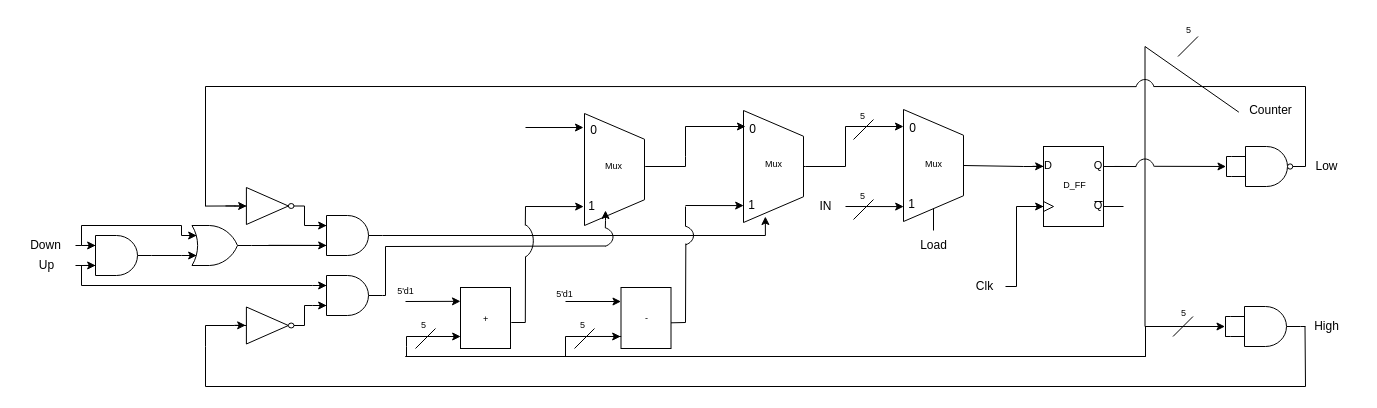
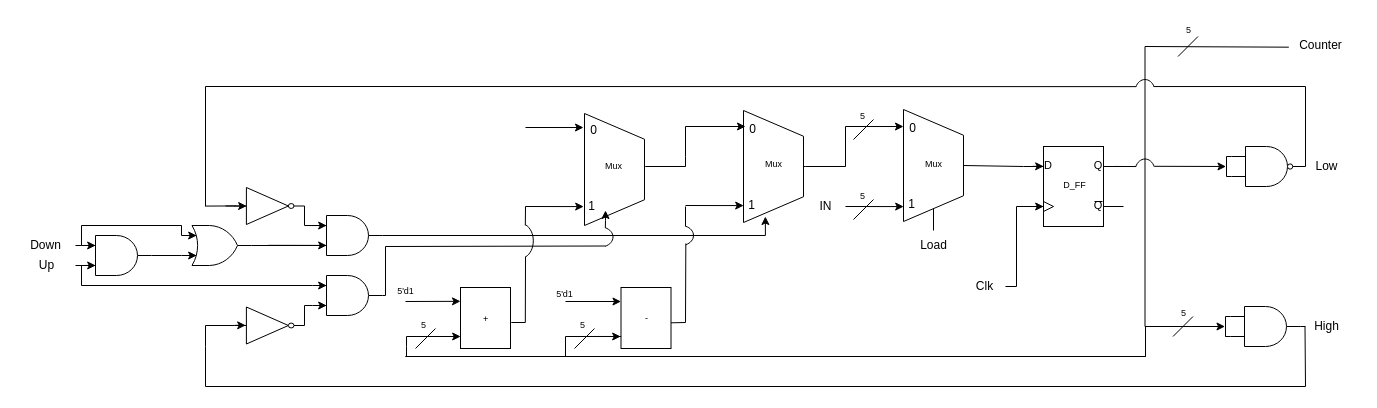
(1270, 111) -> (1320, 46)
